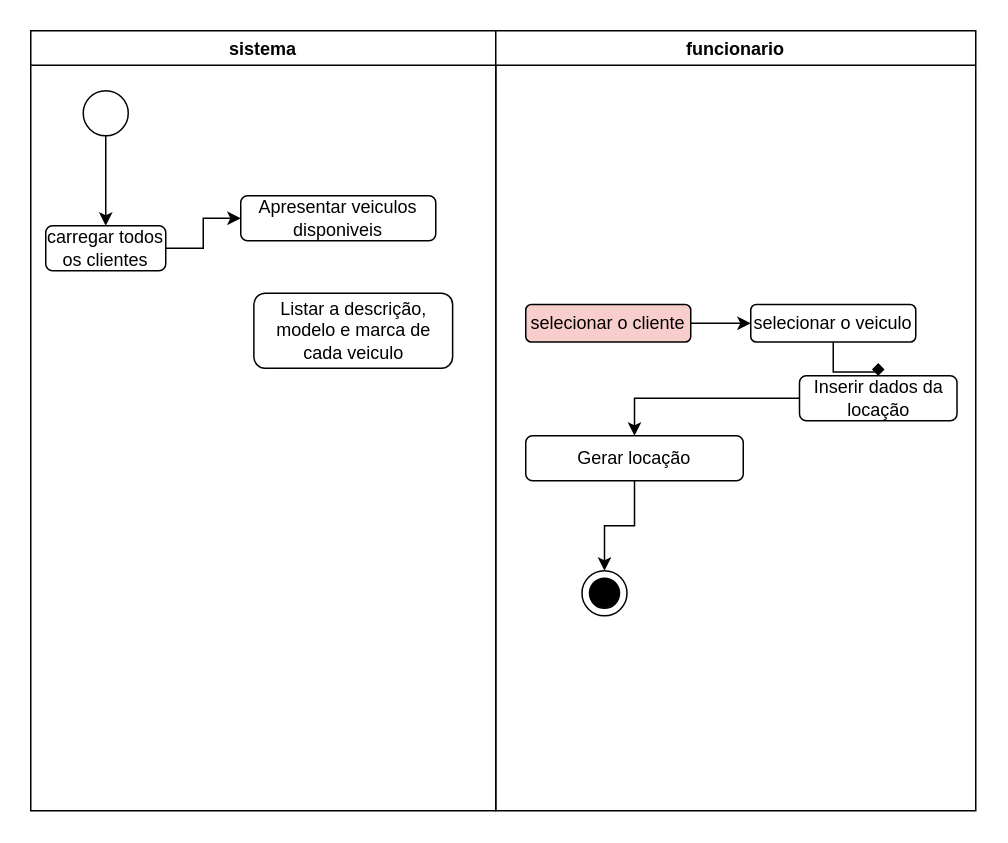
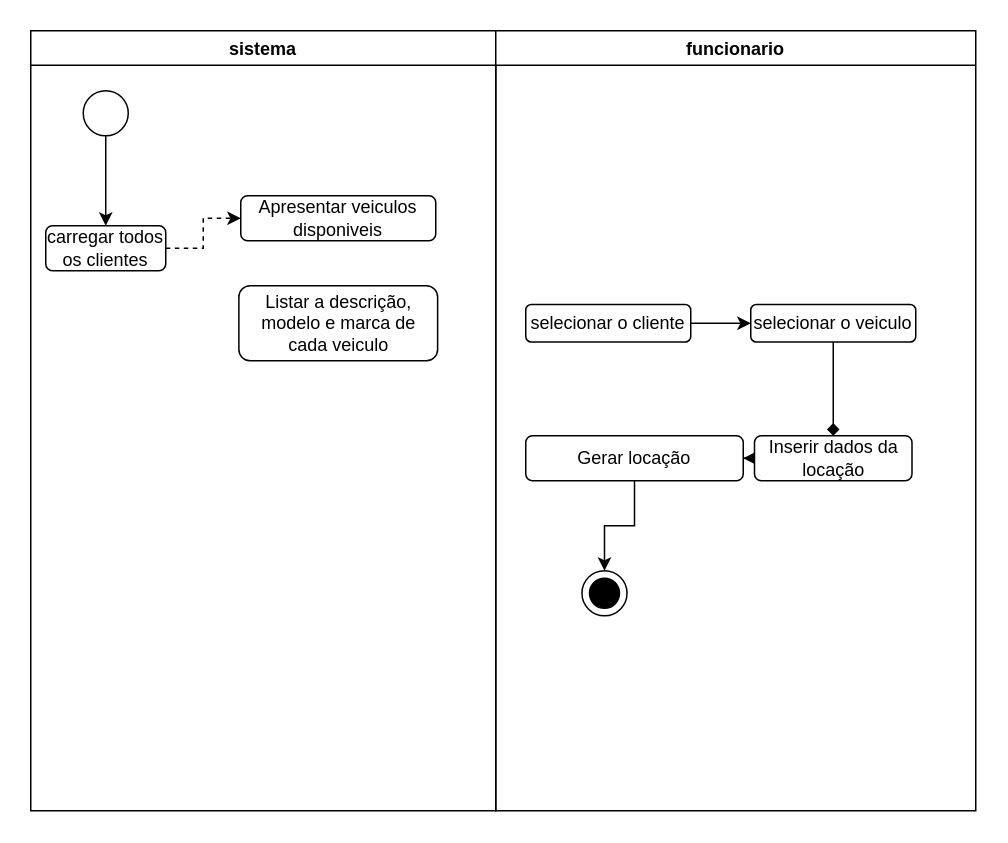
(203, 239) -> (203, 239)
(608, 323) -> (608, 323)
(353, 331) -> (338, 323)
(878, 398) -> (833, 458)
